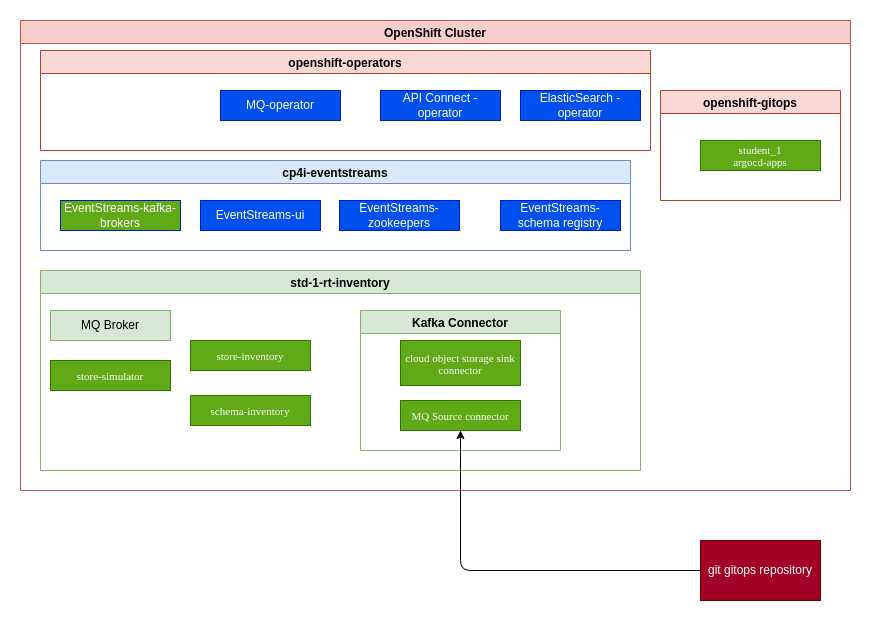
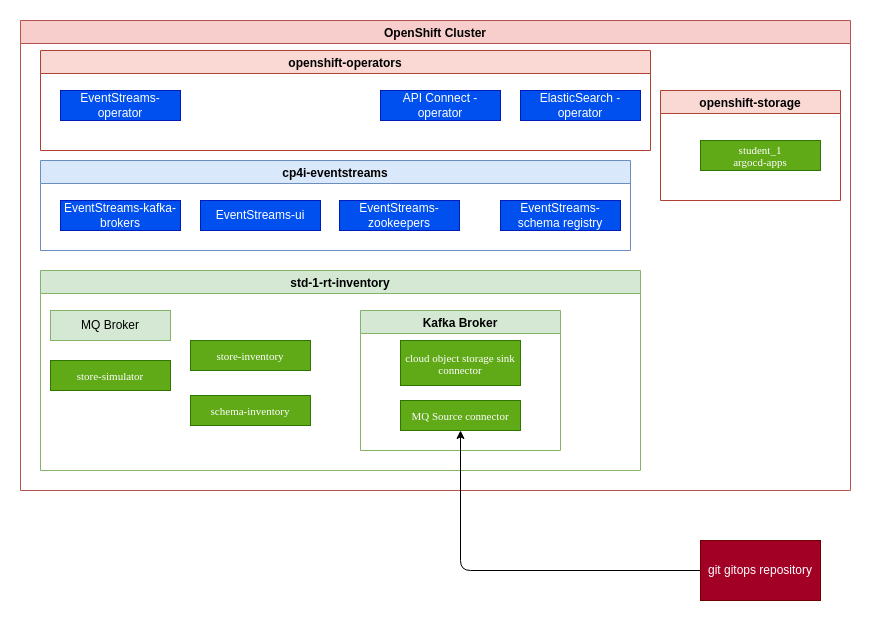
(750, 103) -> (750, 103)
none -> (121, 106)
(281, 106) -> none
(121, 216) -> (121, 216)
(460, 323) -> (460, 323)
